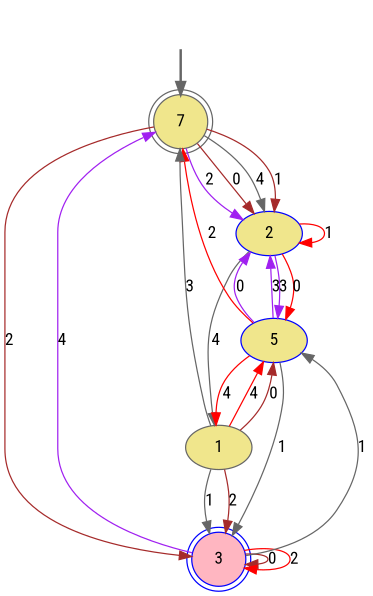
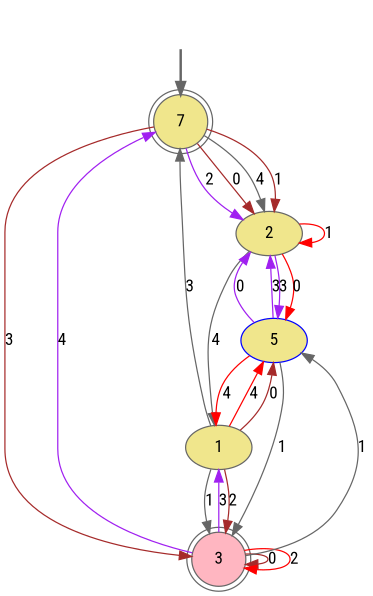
(269, 234) -> (269, 234)
(205, 248) -> none
(9, 340) -> (9, 340)
none -> (219, 507)
(219, 559) -> (219, 559)
